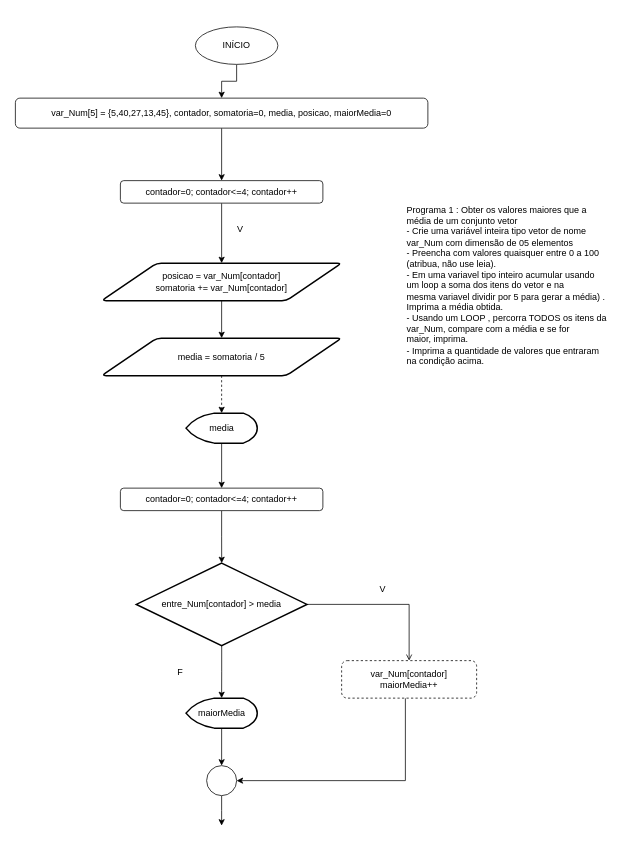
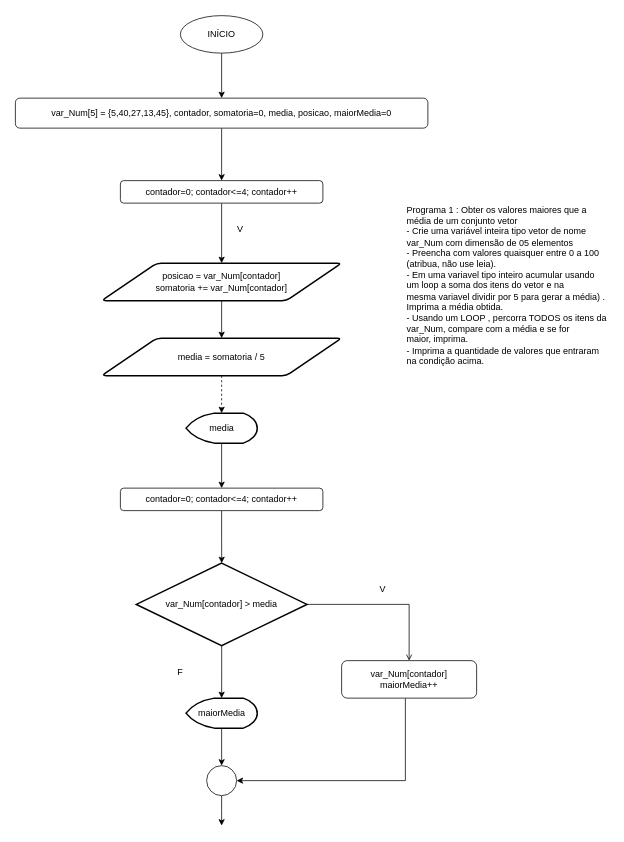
(237, 45) -> (222, 34)
(222, 604) -> (222, 604)
(409, 679) -> (409, 679)
